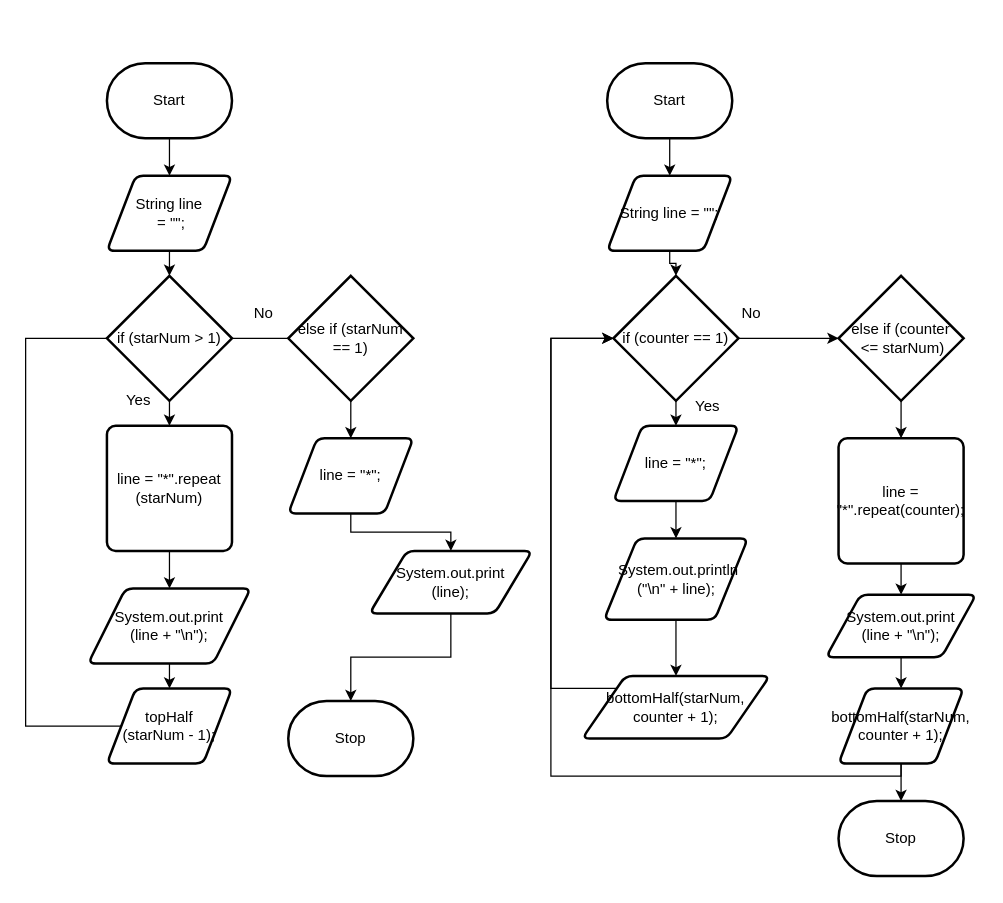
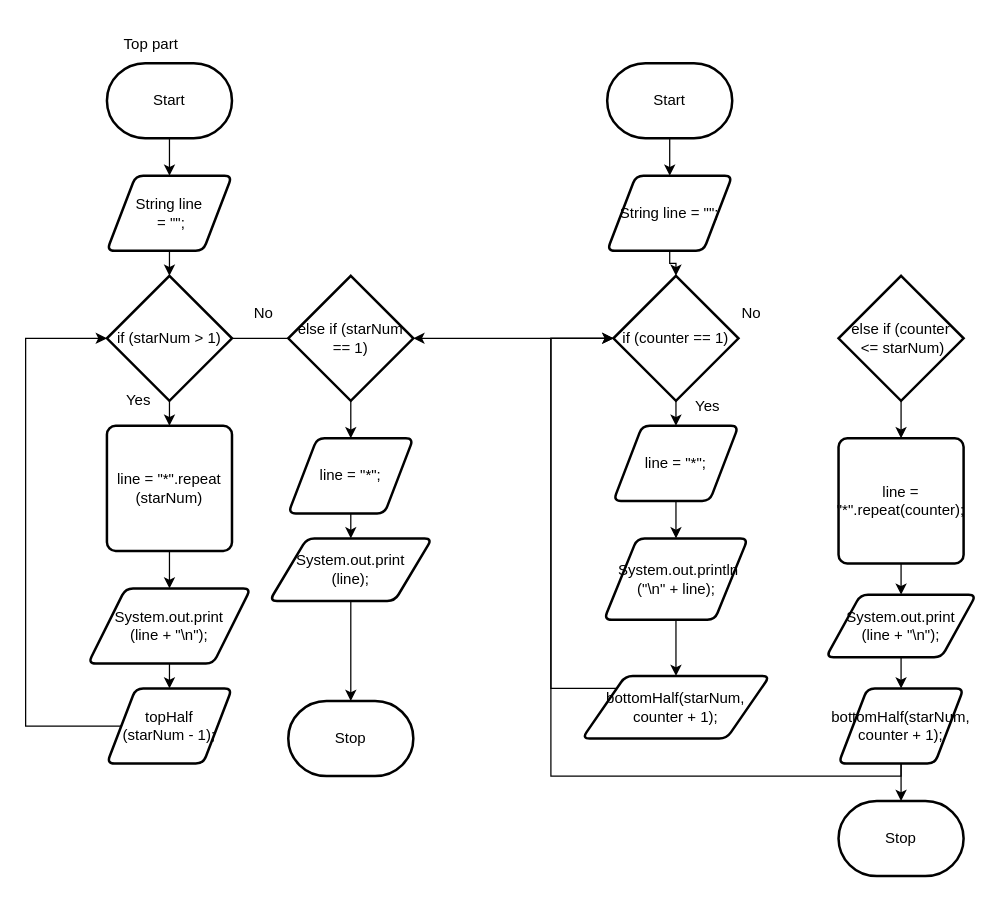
none -> (151, 44)
(100, 338) -> (97, 338)
(784, 338) -> (484, 338)
(451, 582) -> (351, 569)
